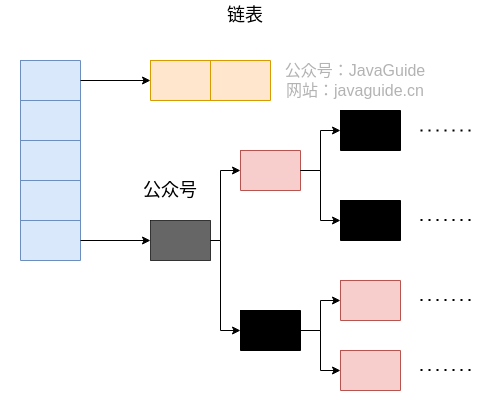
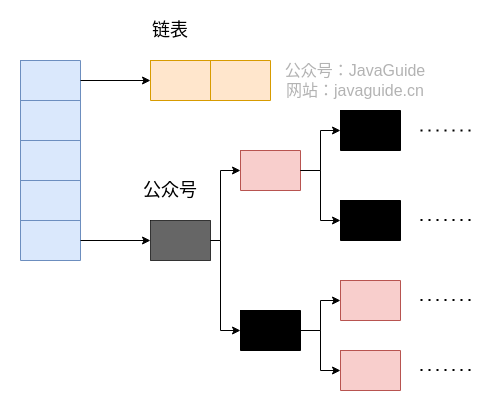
(246, 16) -> (171, 31)
